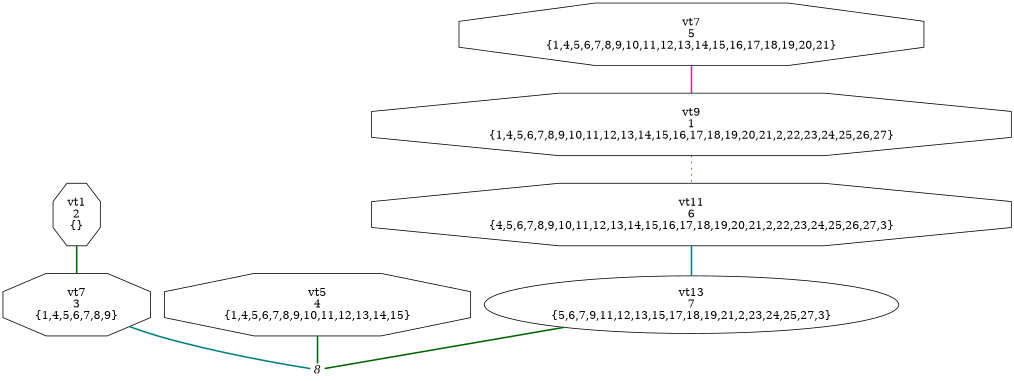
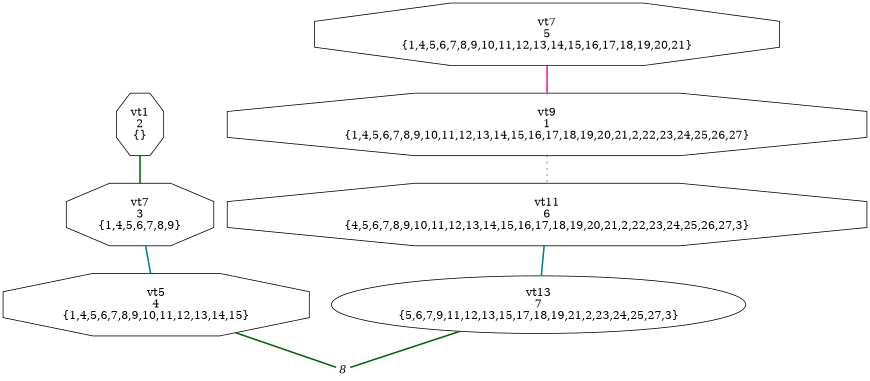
(219, 351) -> (148, 260)
